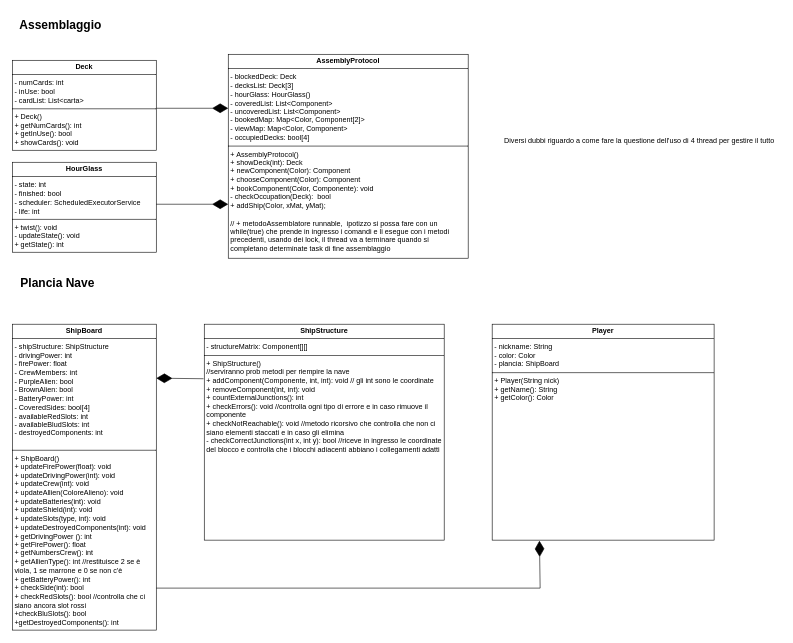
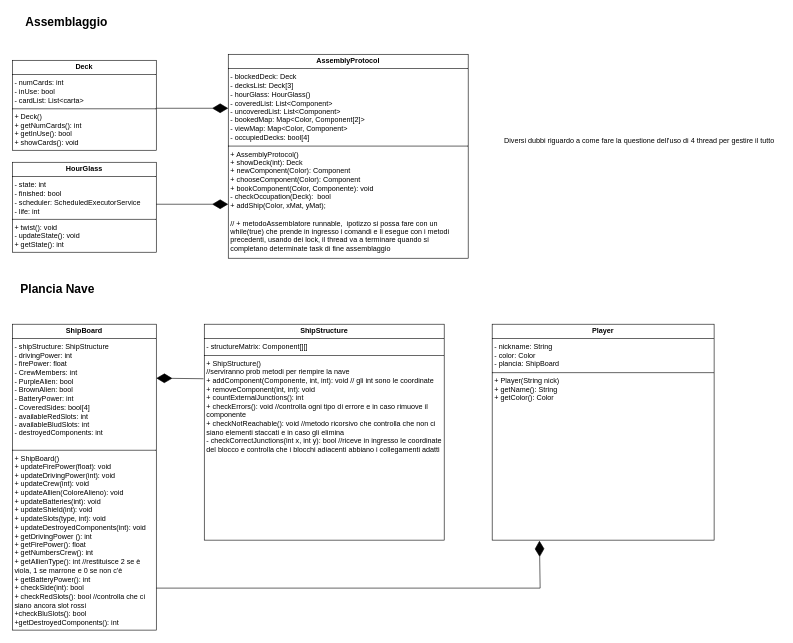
(60, 24) -> (66, 21)
(57, 282) -> (57, 288)
